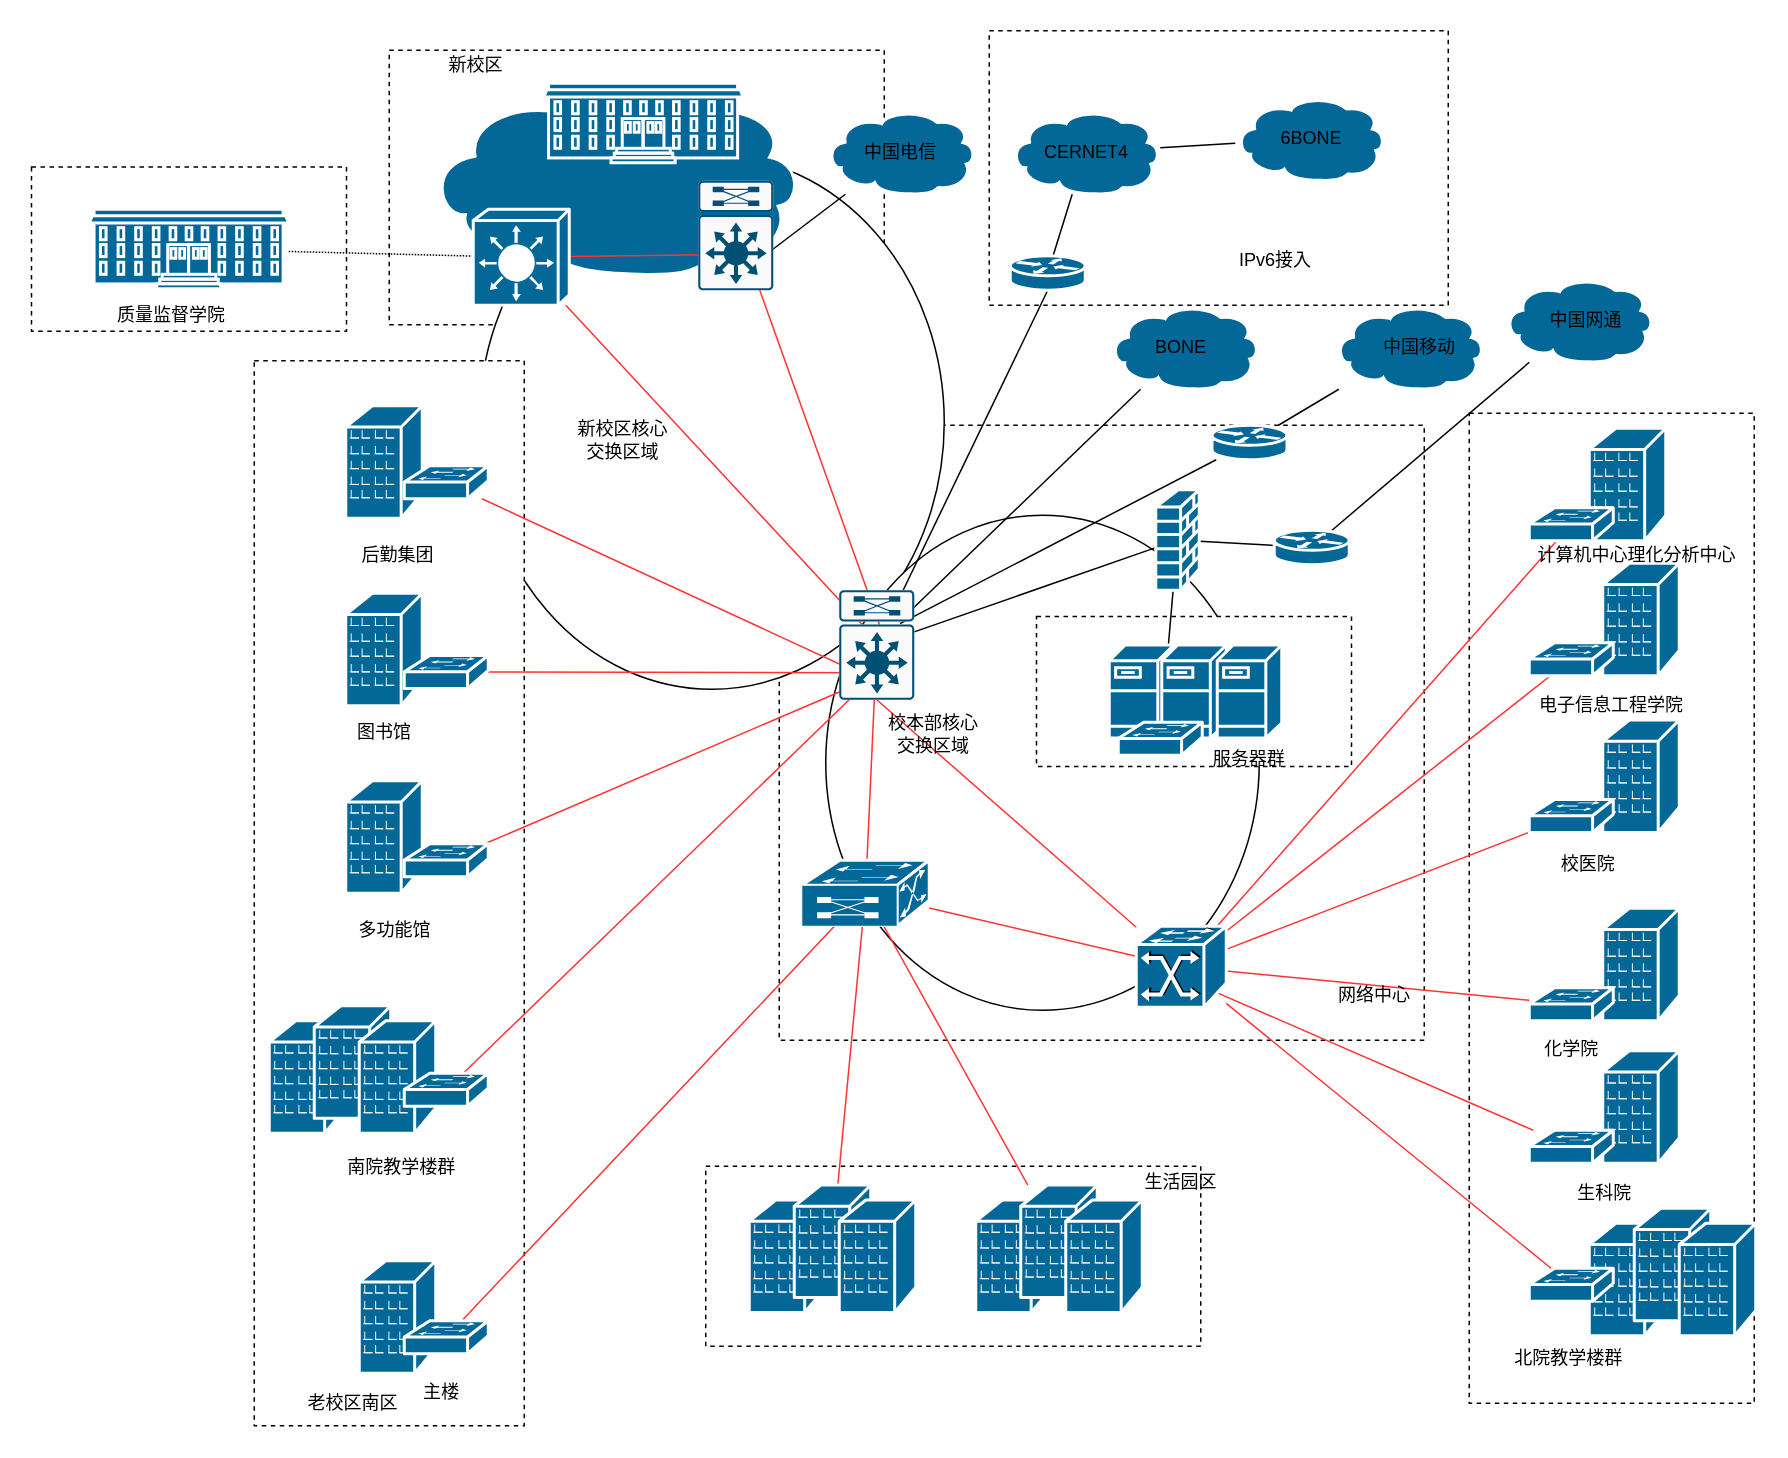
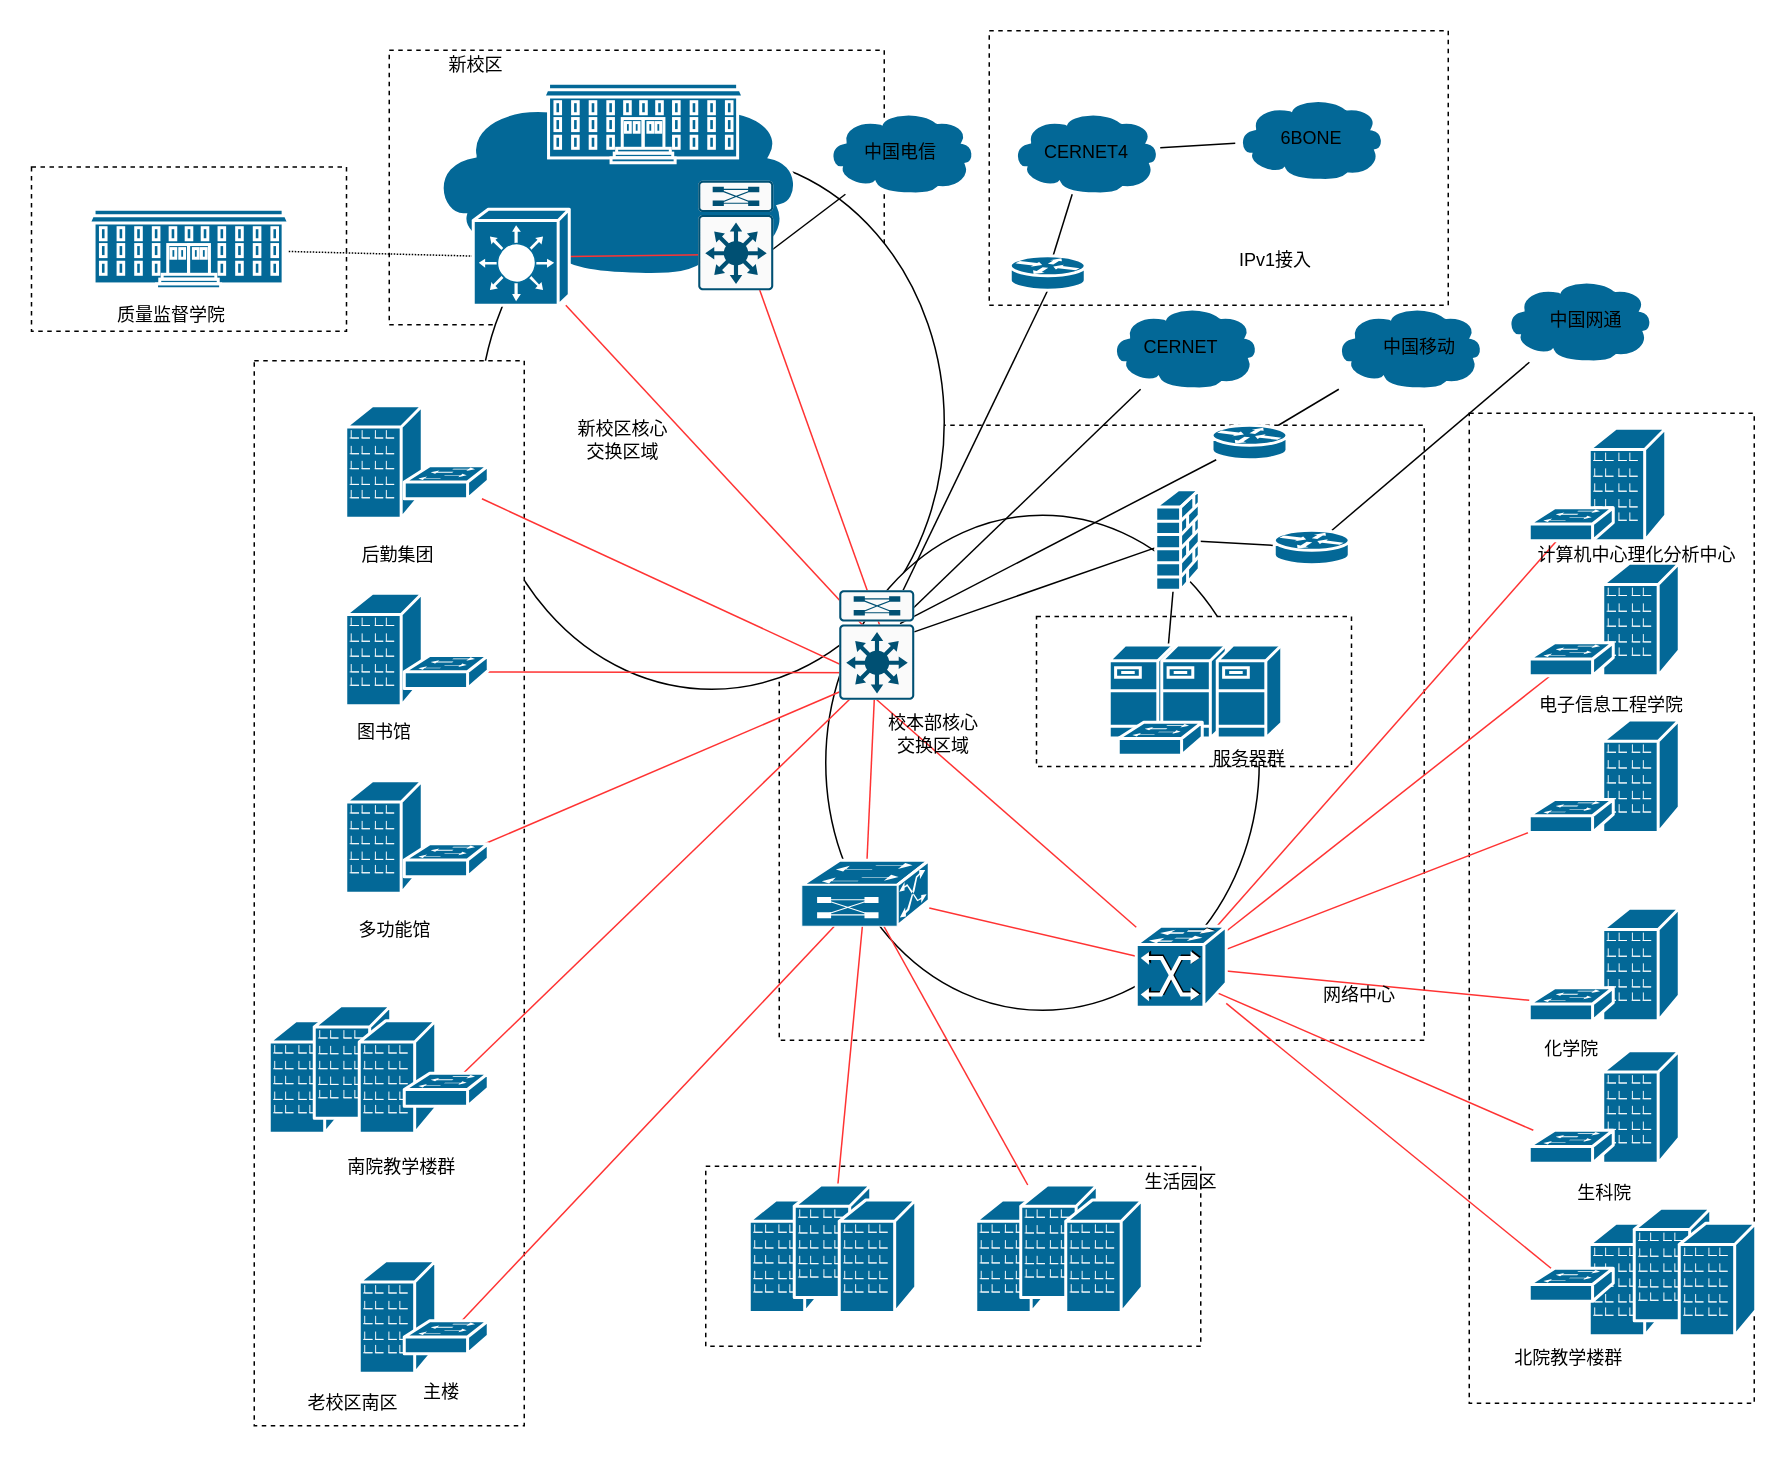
(1276, 260) -> (1276, 260)
(1181, 347) -> (1181, 347)
(1589, 865) -> none
(1375, 995) -> (1360, 995)
